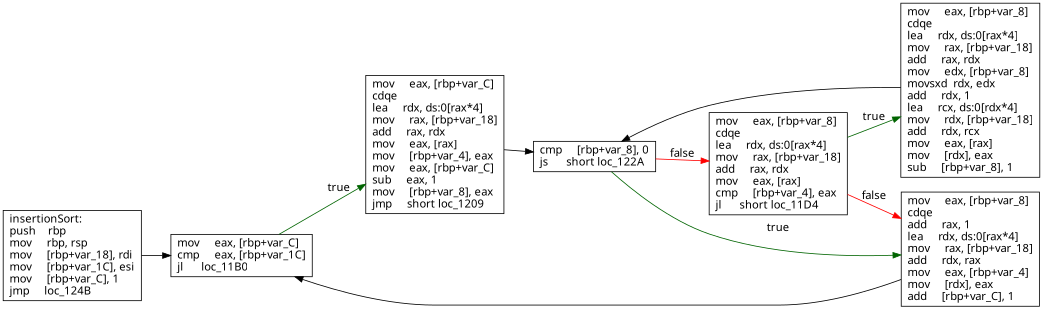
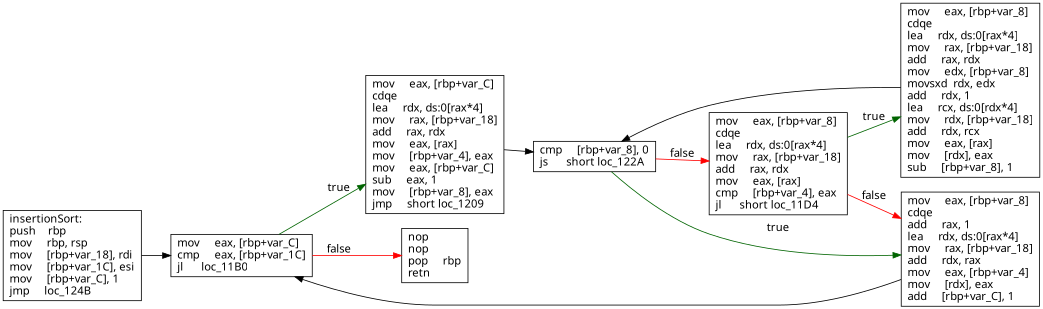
none -> (435, 256)
